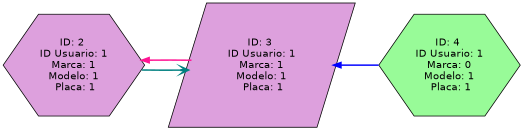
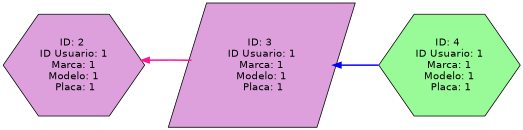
(450, 65) -> (450, 65)
(161, 70) -> none
